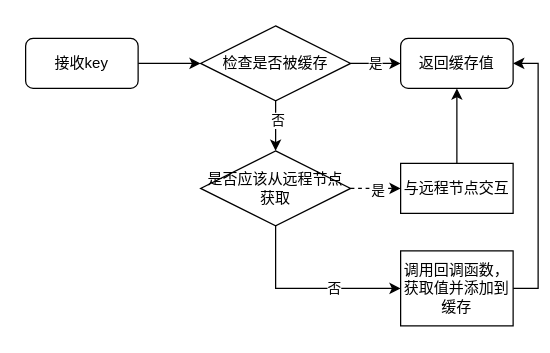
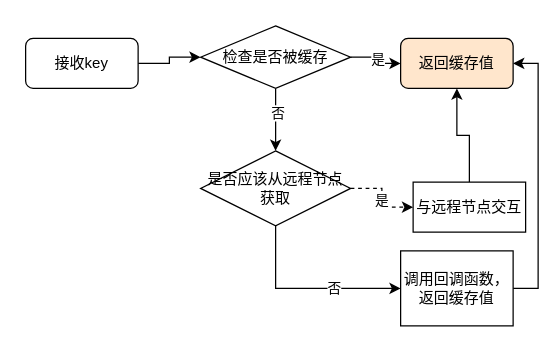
(276, 63) -> (276, 57)
(457, 63) -> (457, 63)
(457, 188) -> (469, 207)
(457, 288) -> (457, 288)
